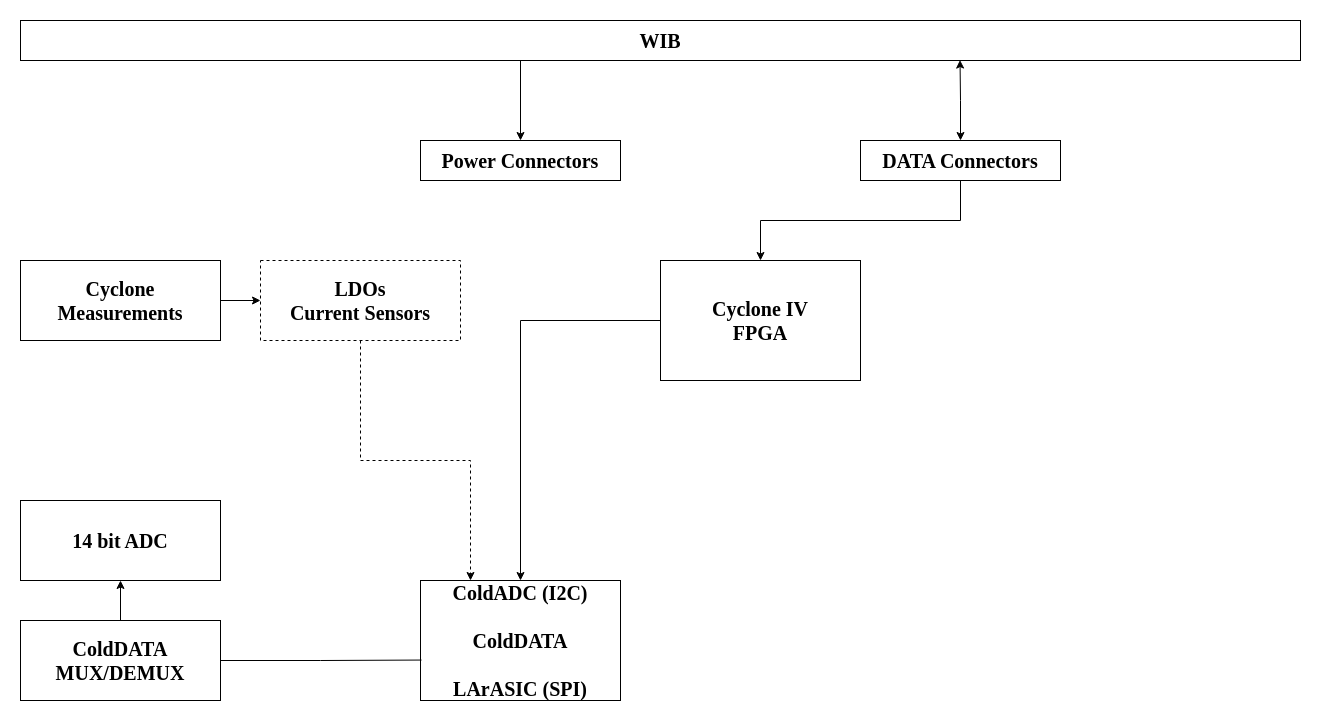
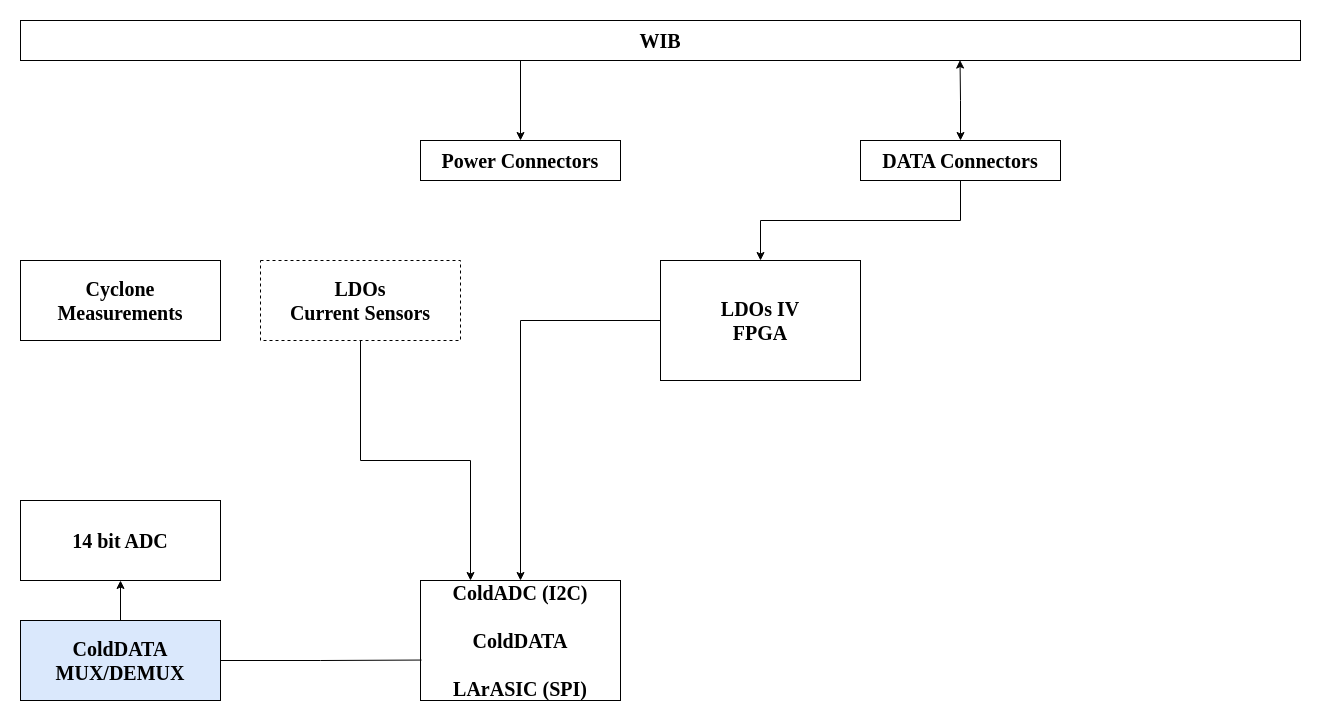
(237, 301) -> none
(761, 321) -> (761, 321)
(413, 461) -> (413, 461)
(121, 661) -> (121, 661)
